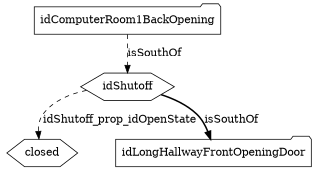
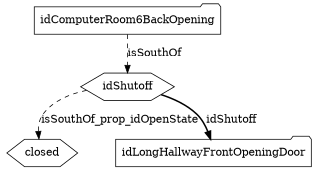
(128, 21) -> (128, 21)
(120, 120) -> (120, 120)
(231, 120) -> (231, 120)
